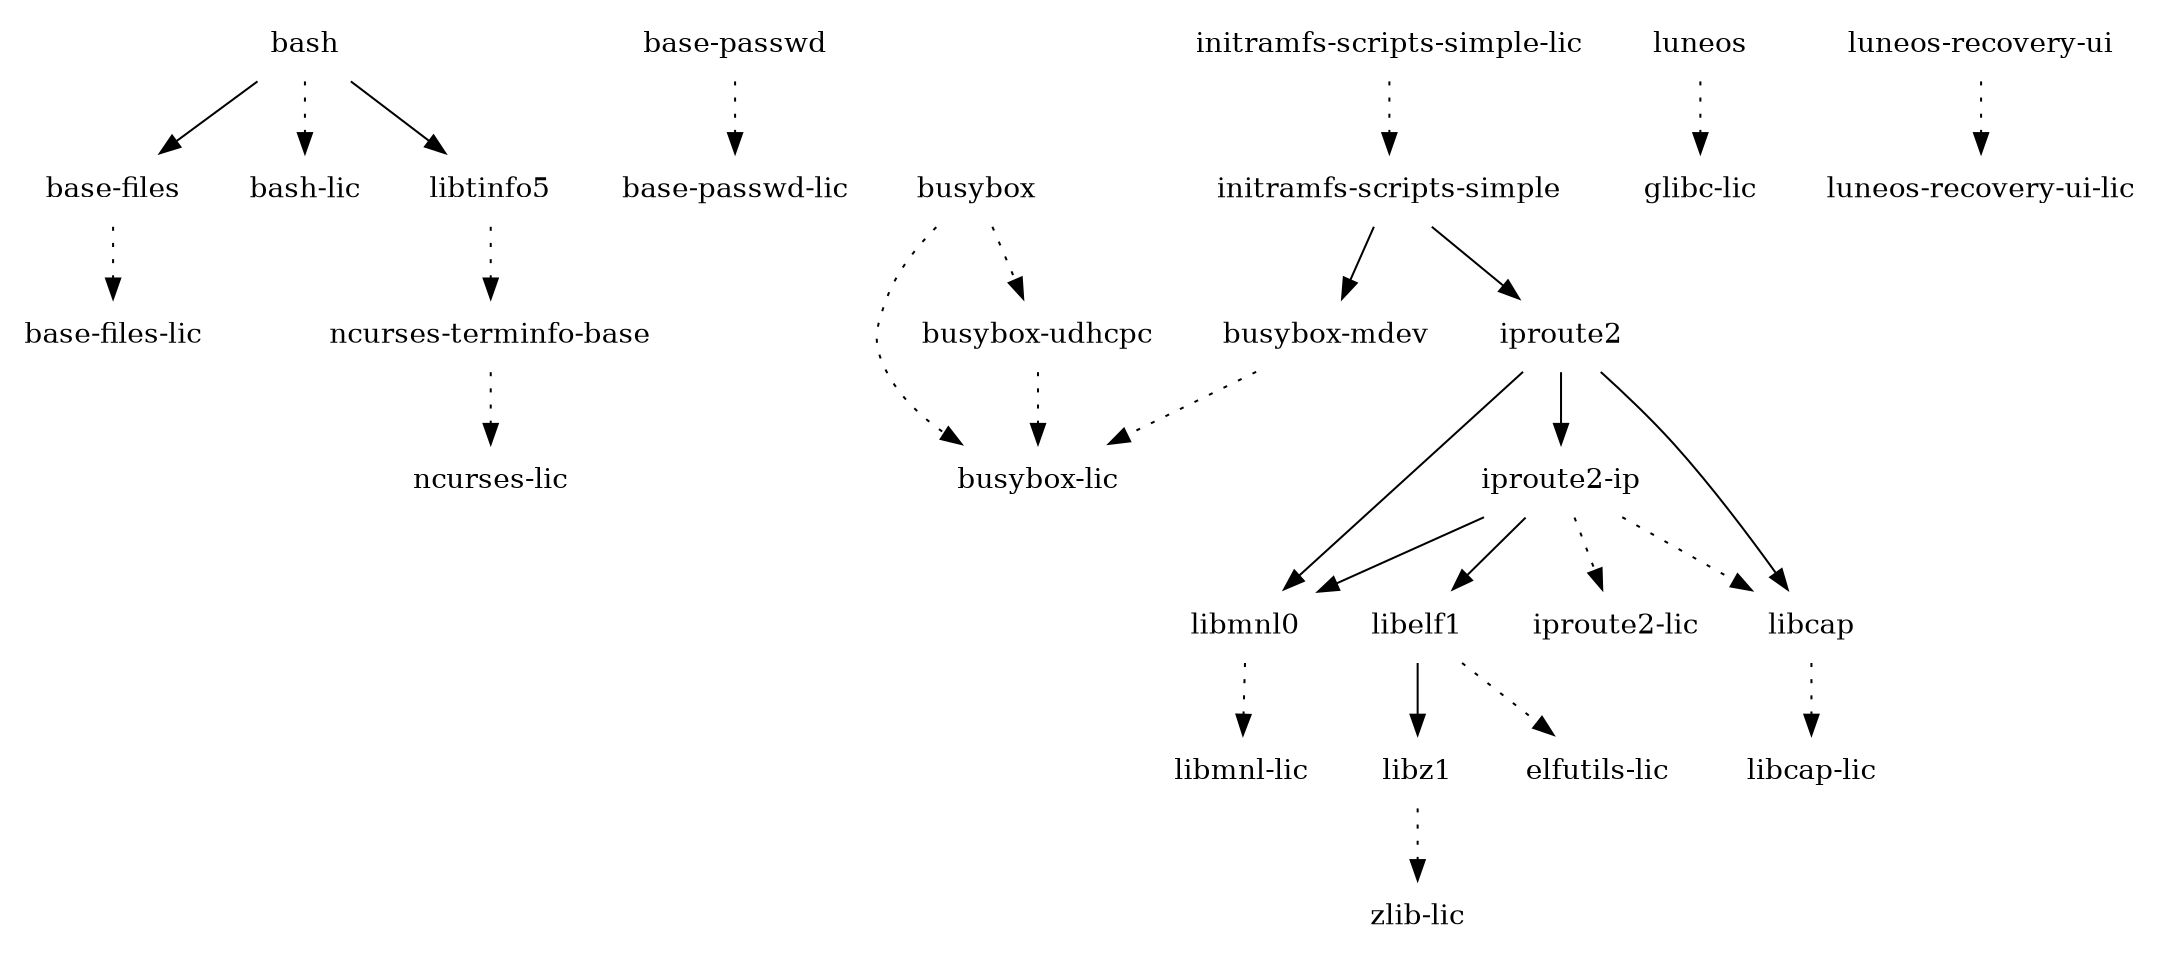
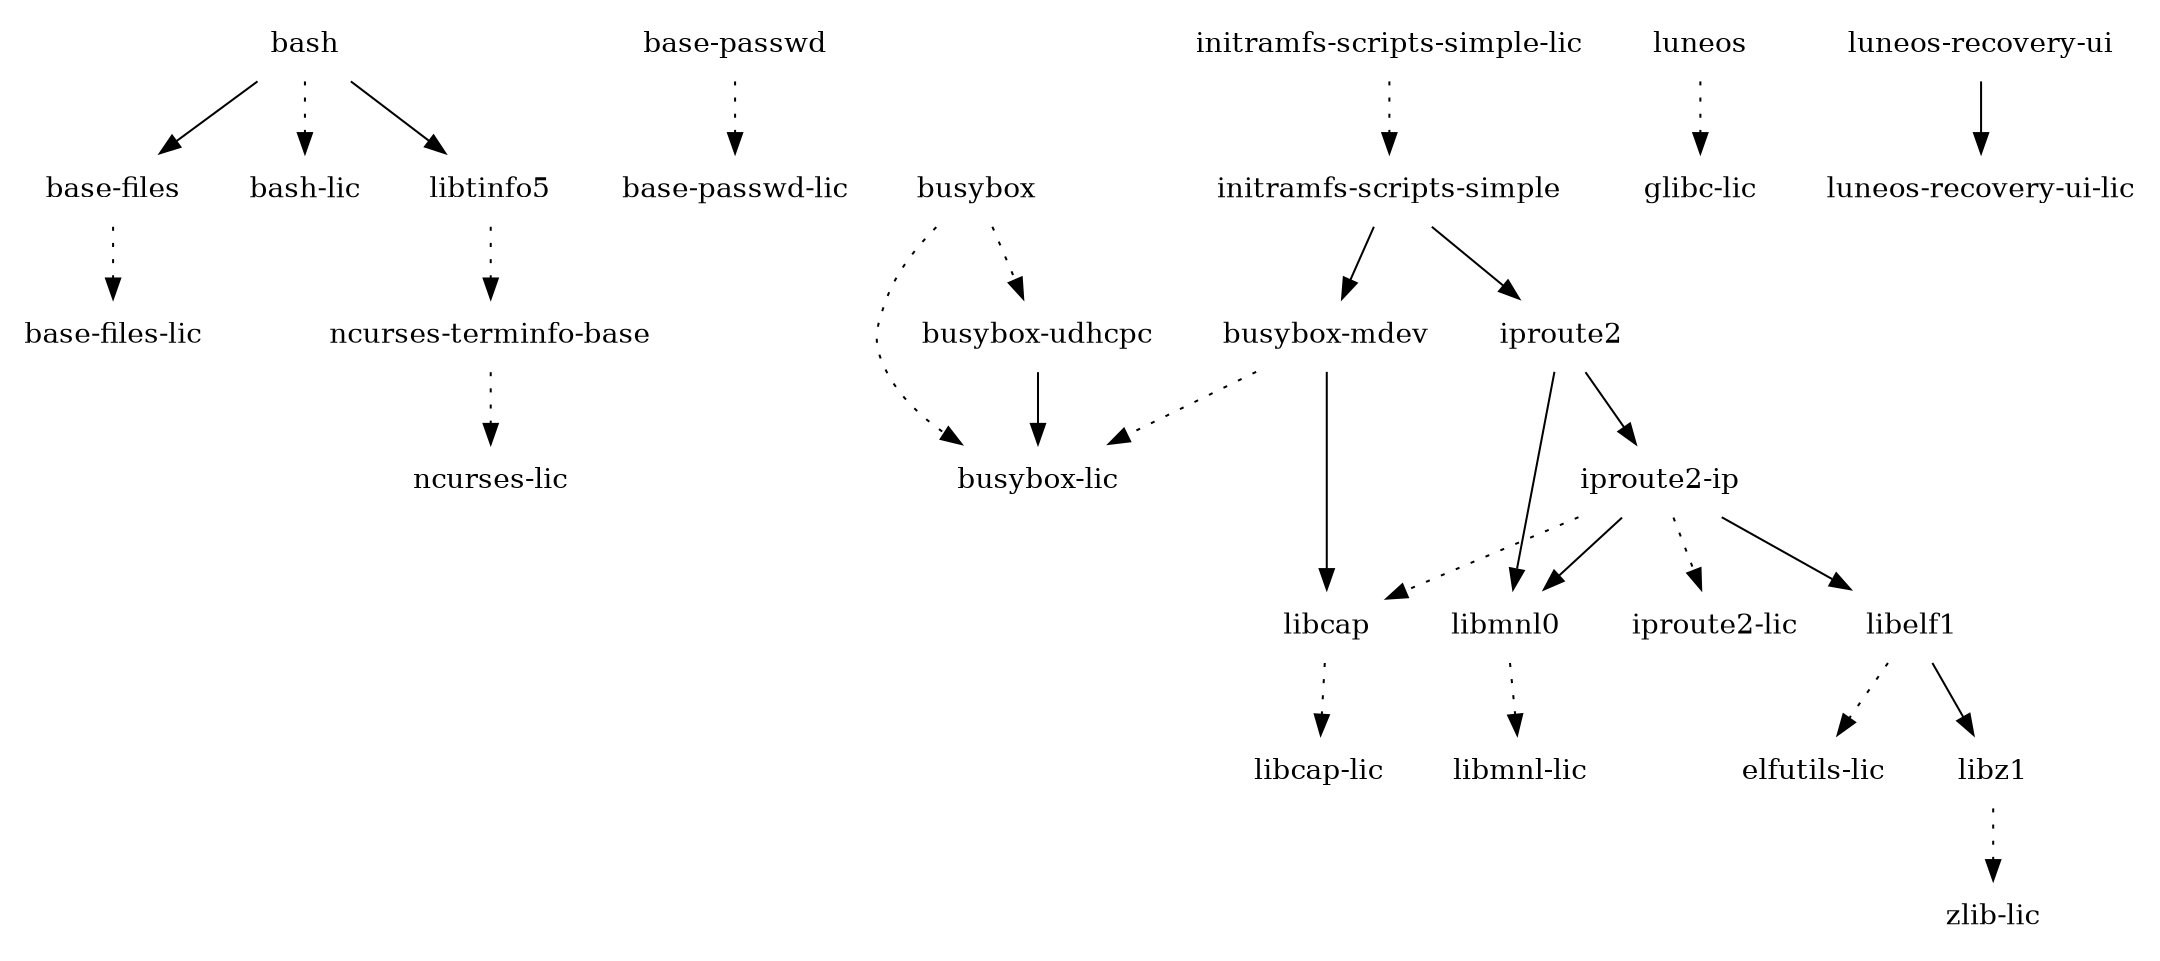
(1981, 107) -> (1981, 107)
(1038, 398) -> (1038, 398)
(1694, 467) -> (1327, 470)
